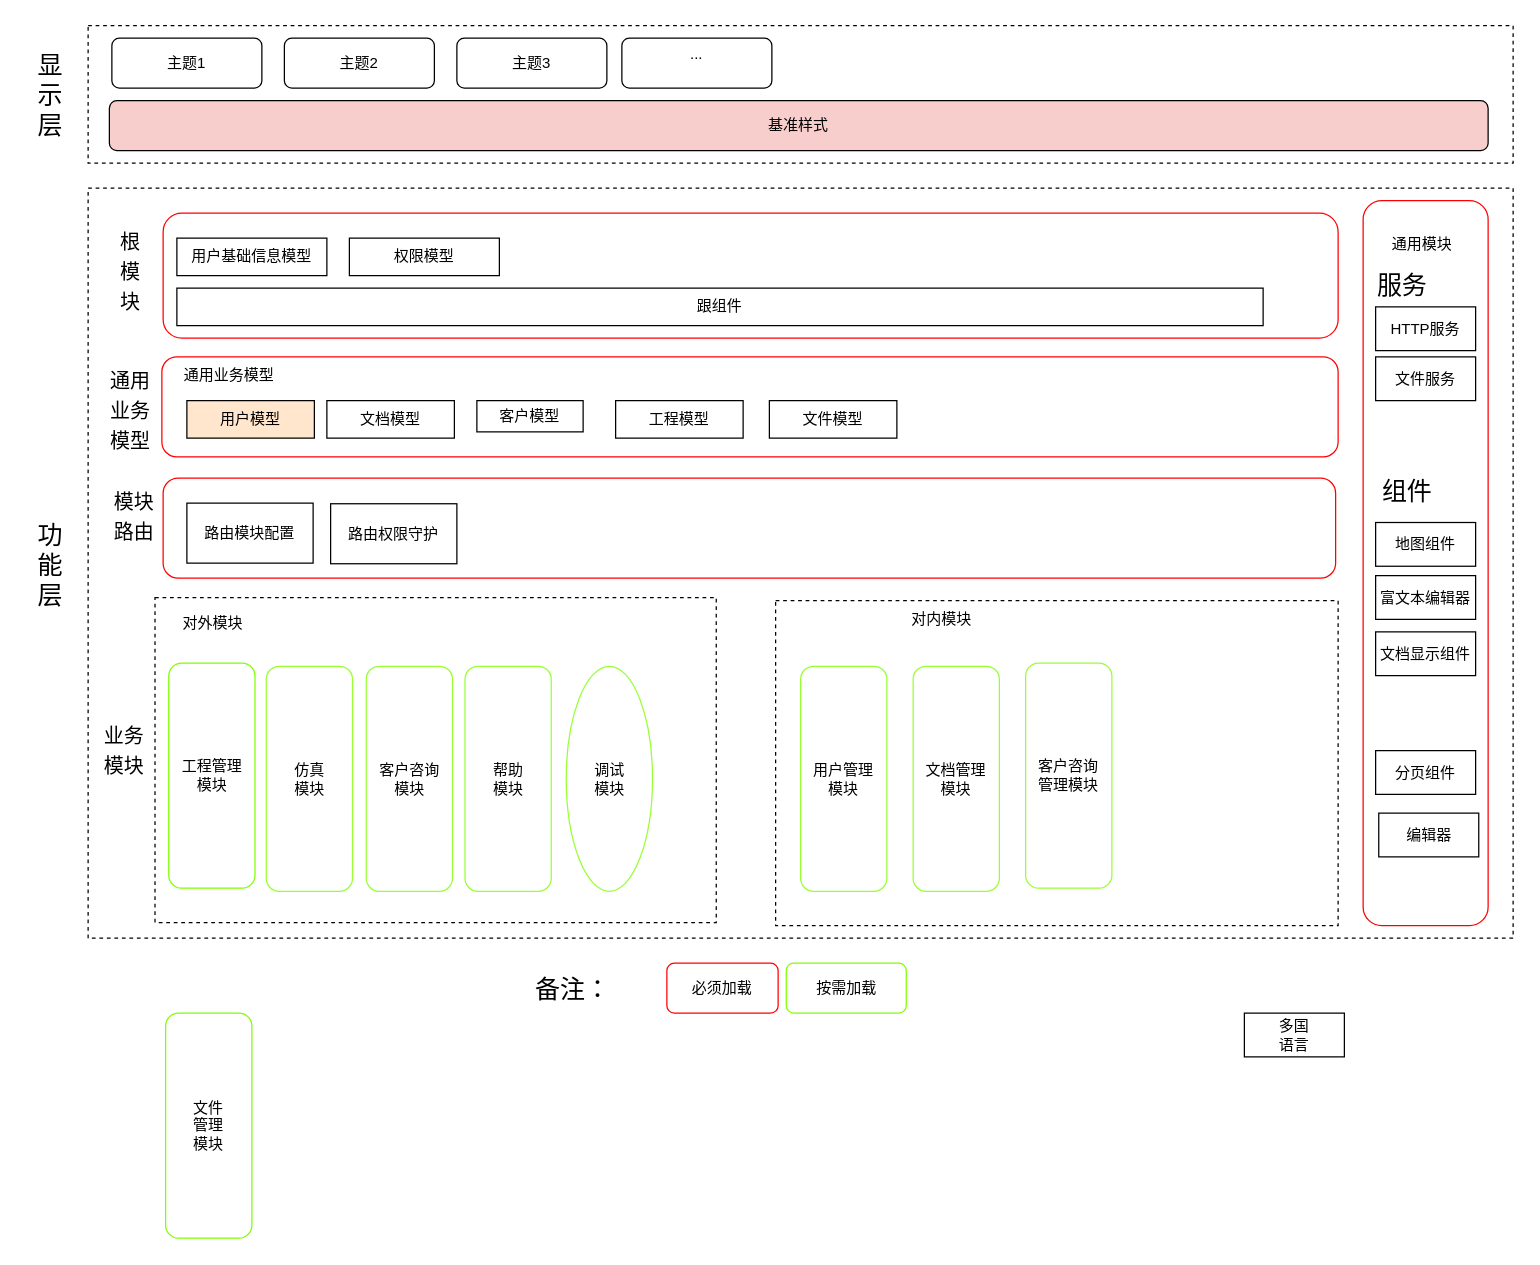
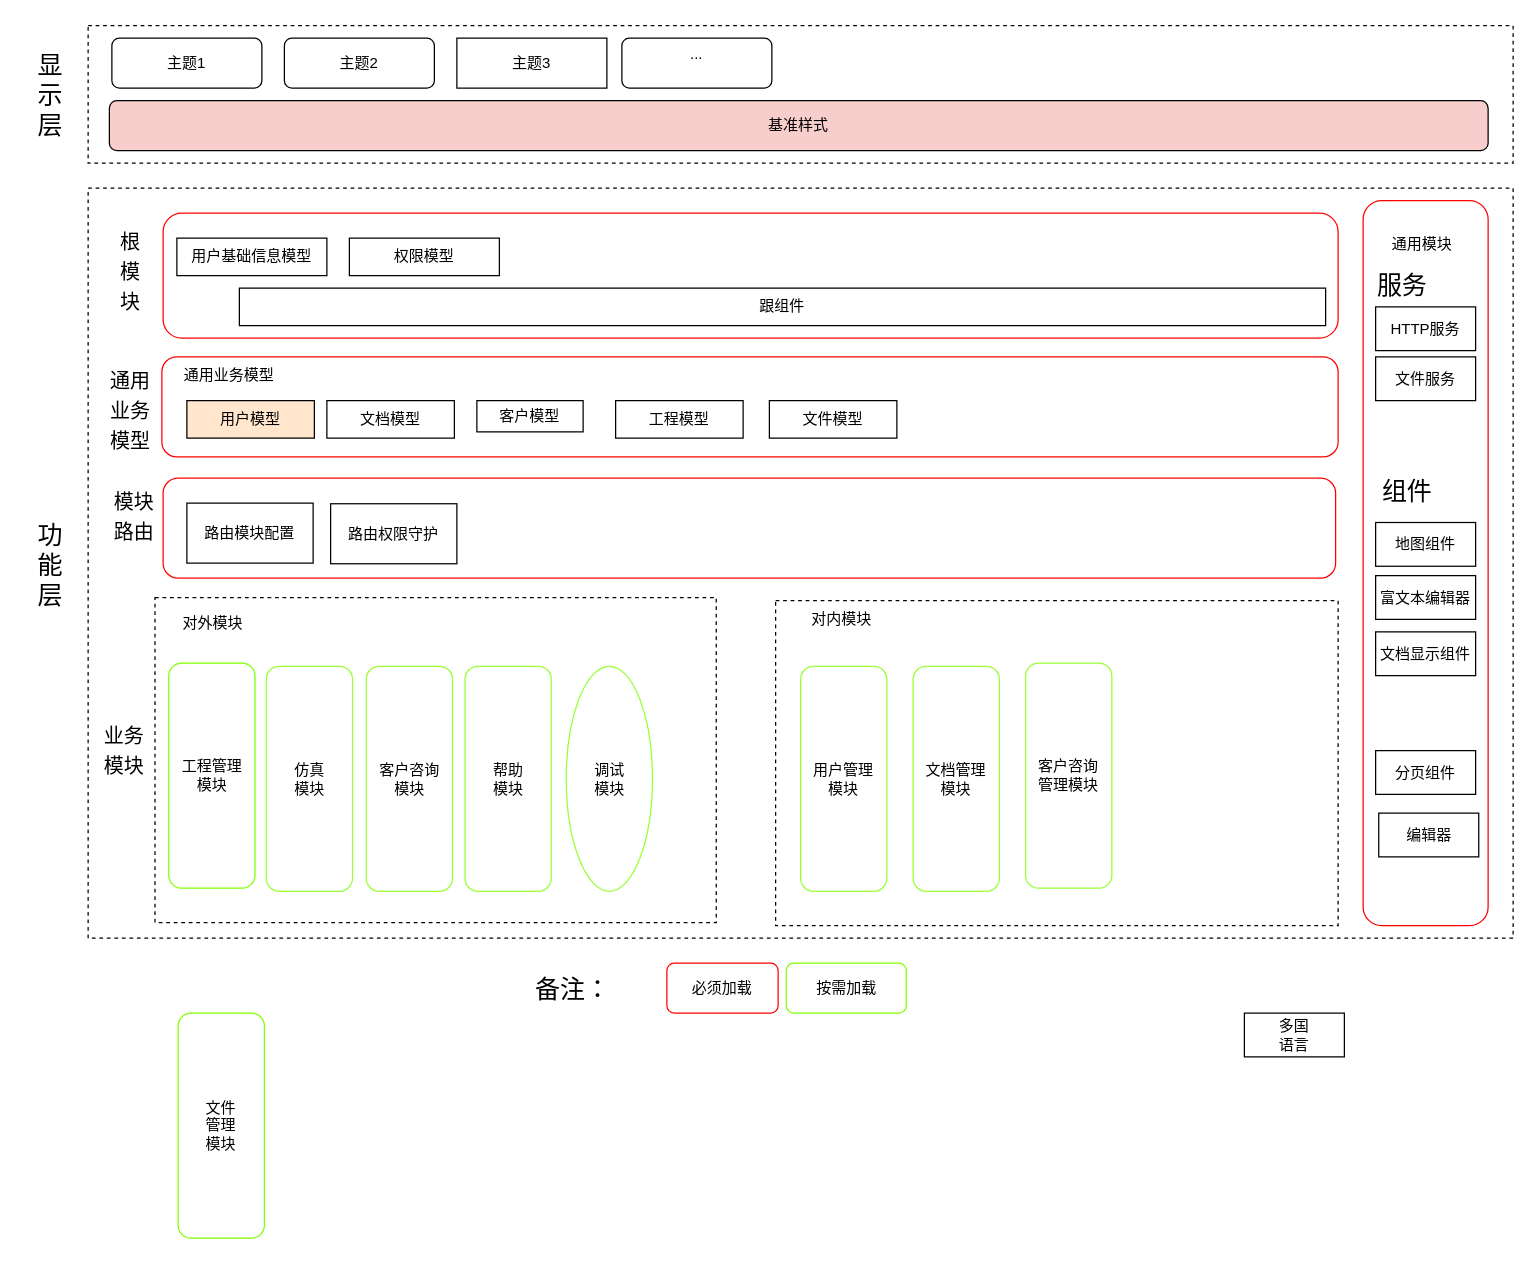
(532, 63) -> (532, 63)
(720, 307) -> (783, 307)
(942, 619) -> (842, 619)
(209, 1126) -> (221, 1126)
